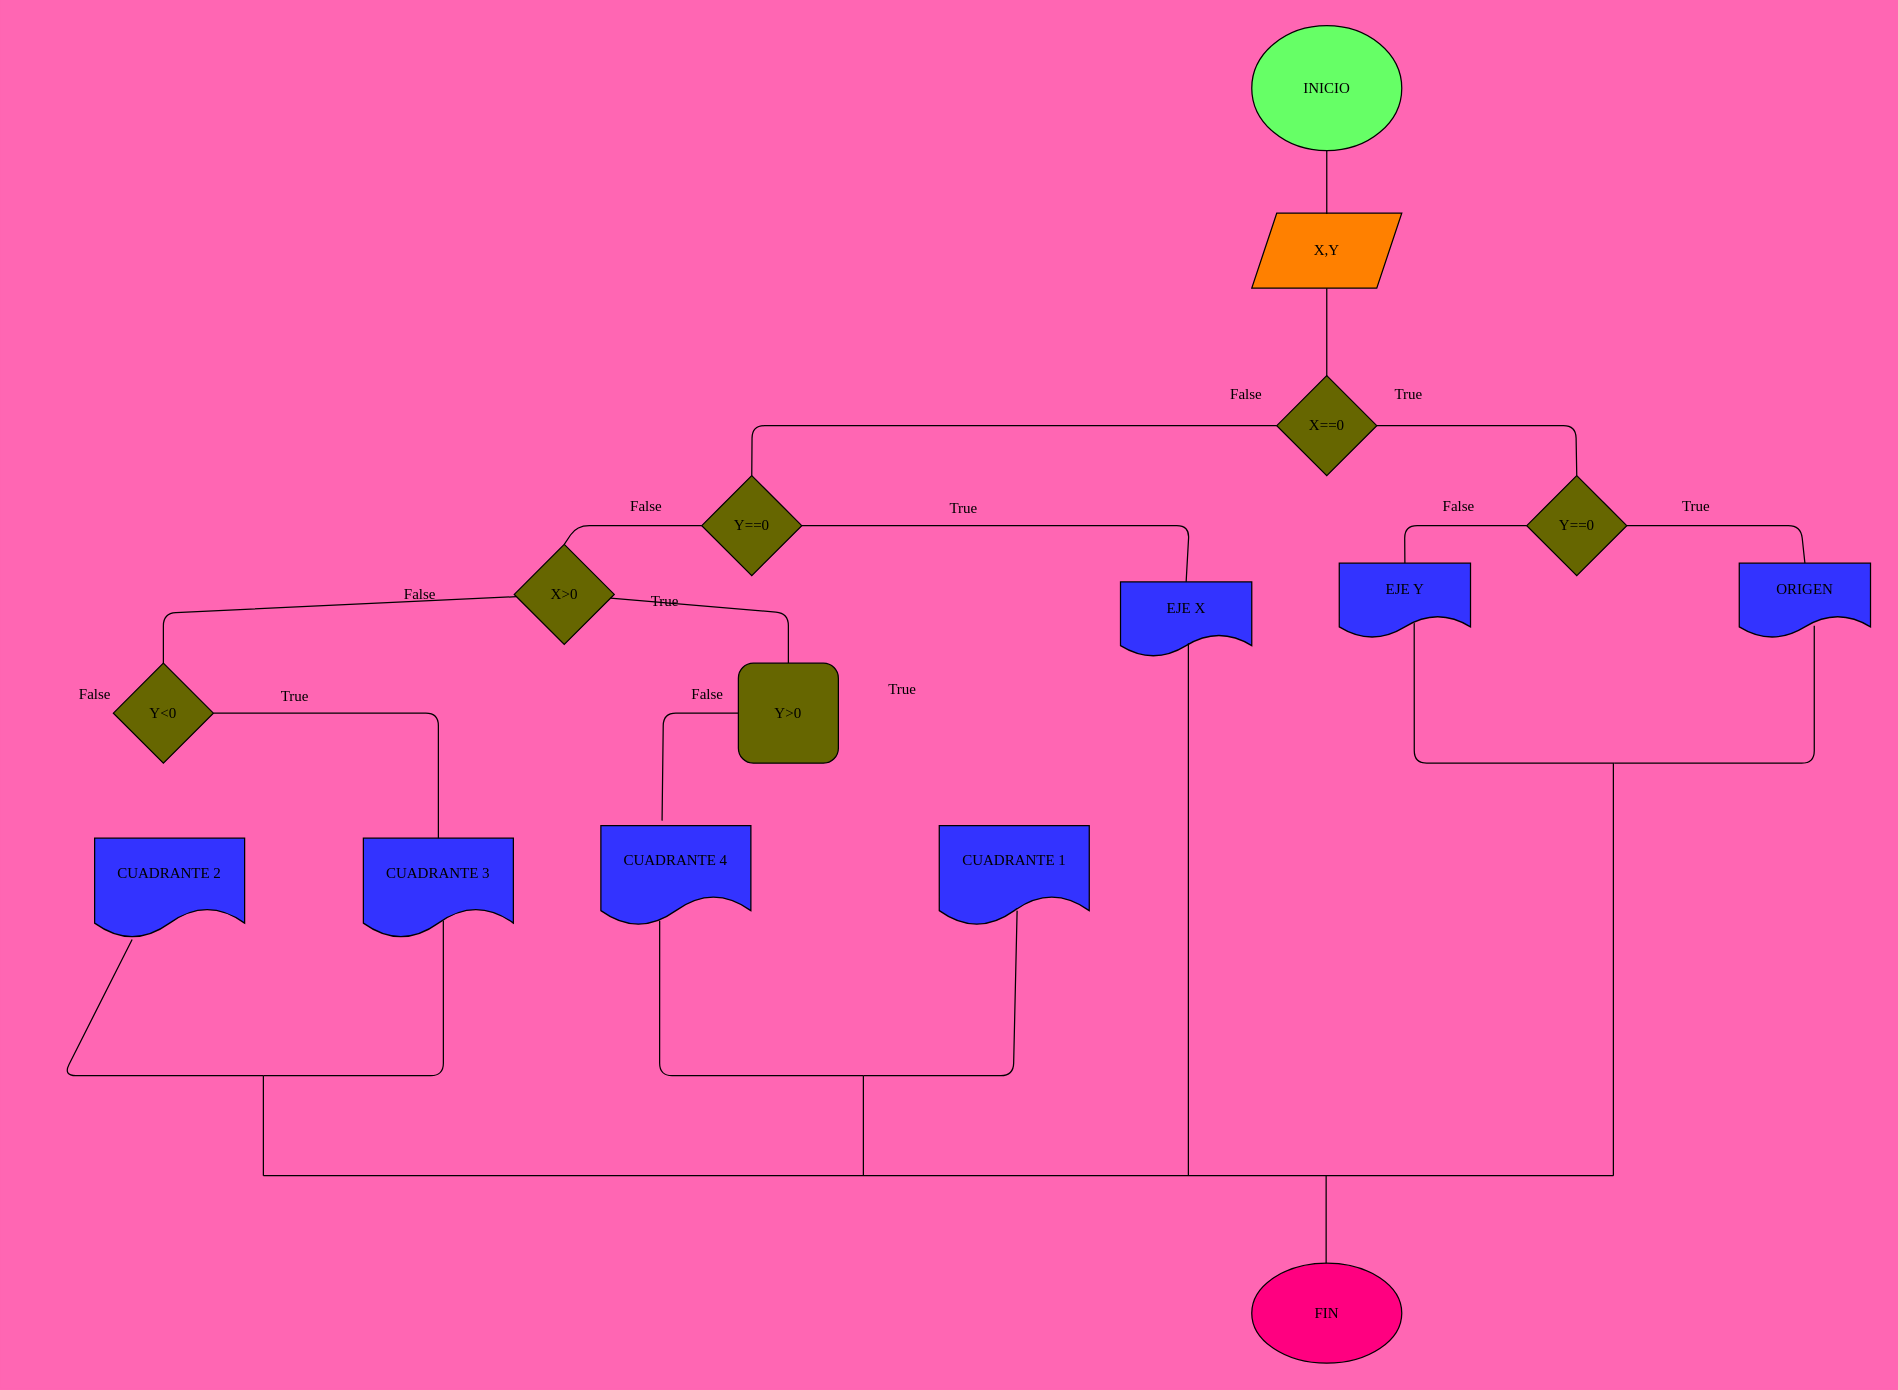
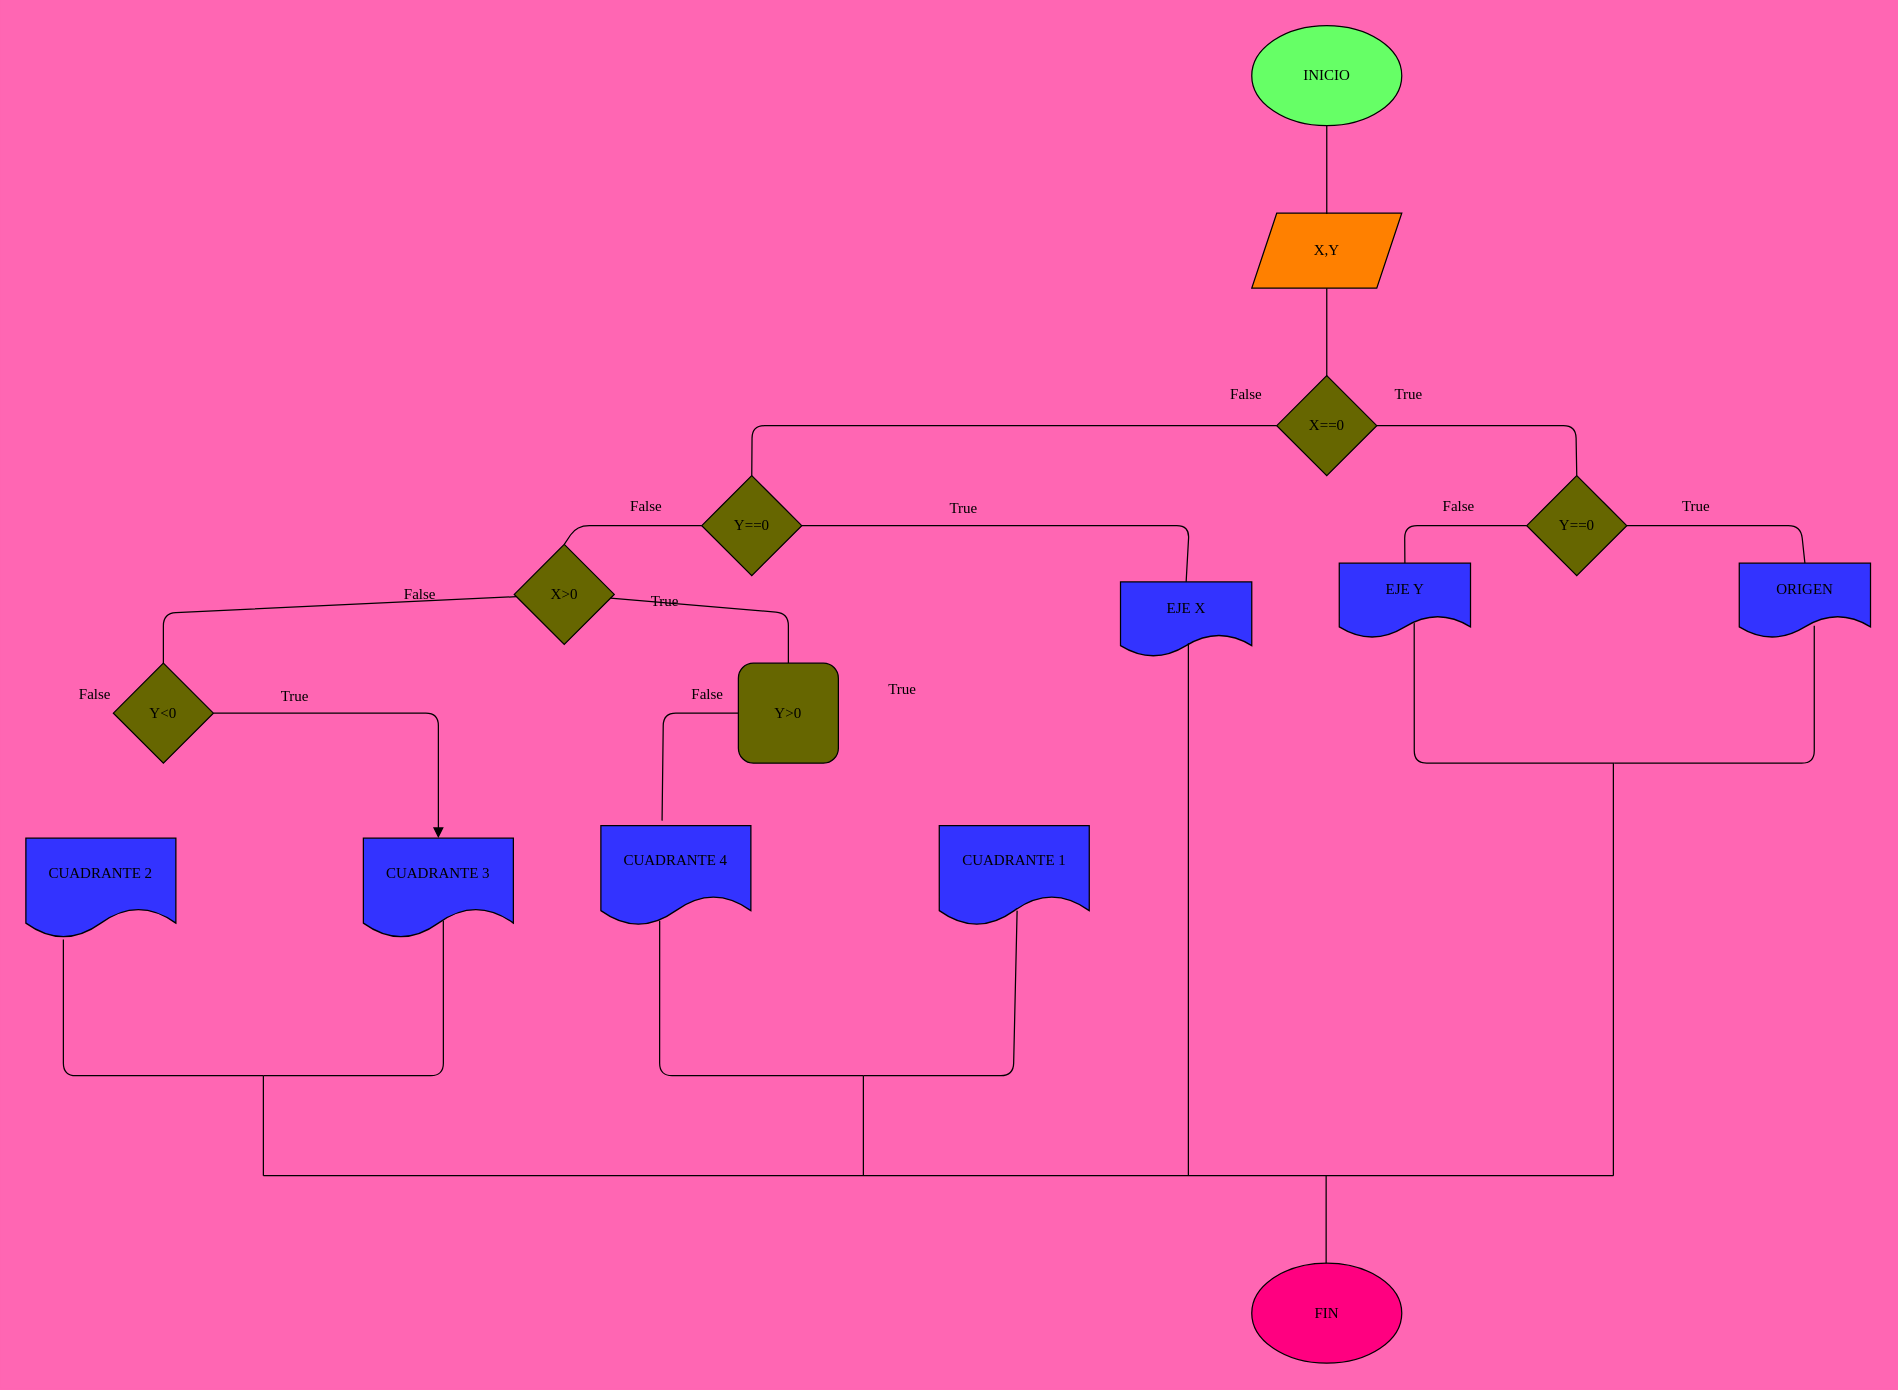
(1327, 88) -> (1327, 76)
(438, 831) -> (438, 826)
(169, 888) -> (101, 888)
